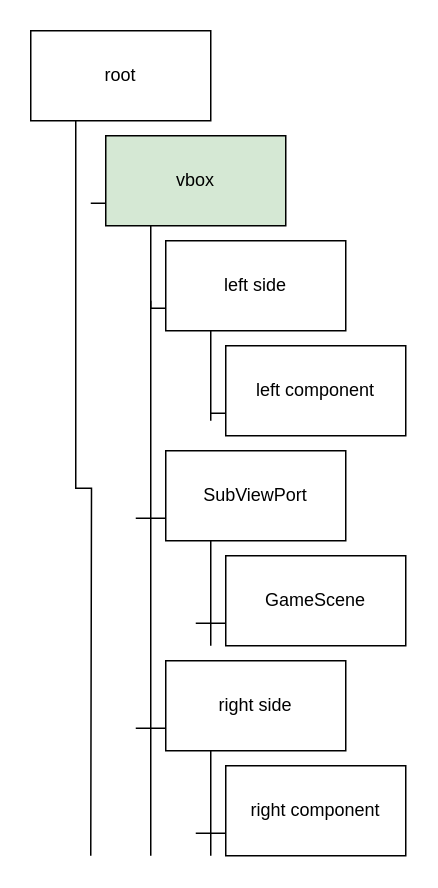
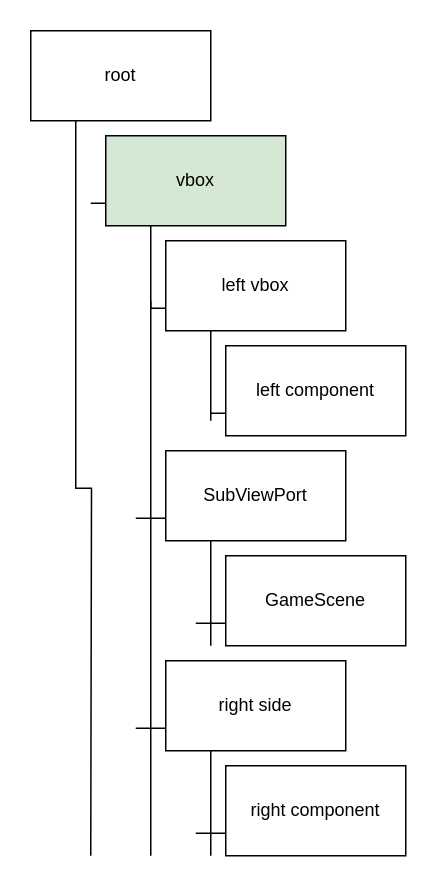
(256, 286) -> (256, 286)
